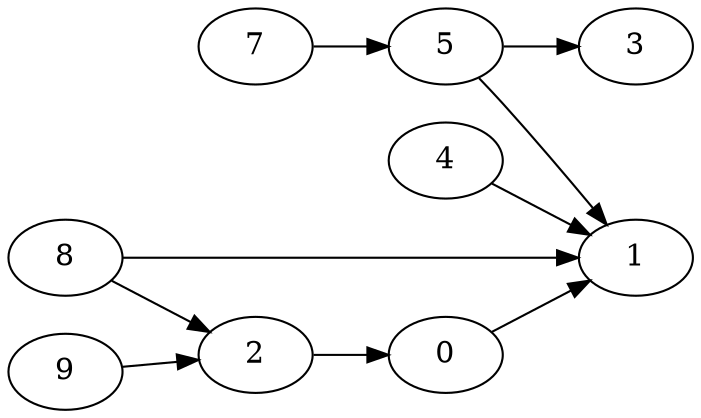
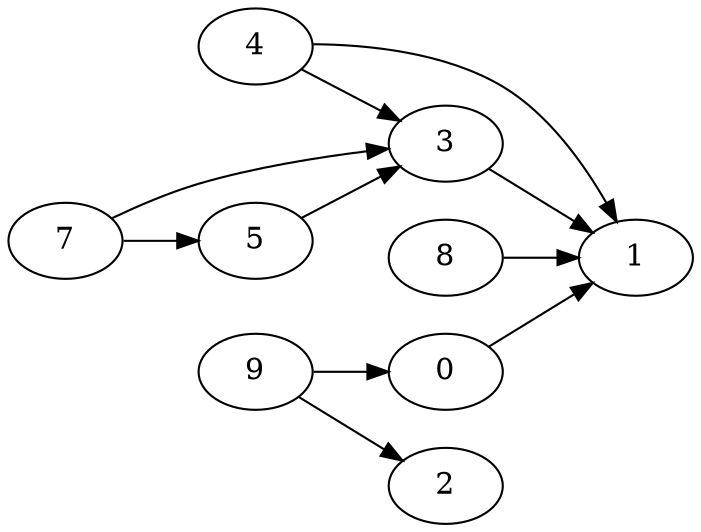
none -> (341, 90)
(537, 142) -> (532, 195)
none -> (237, 174)
(151, 301) -> none
(340, 355) -> (340, 372)
